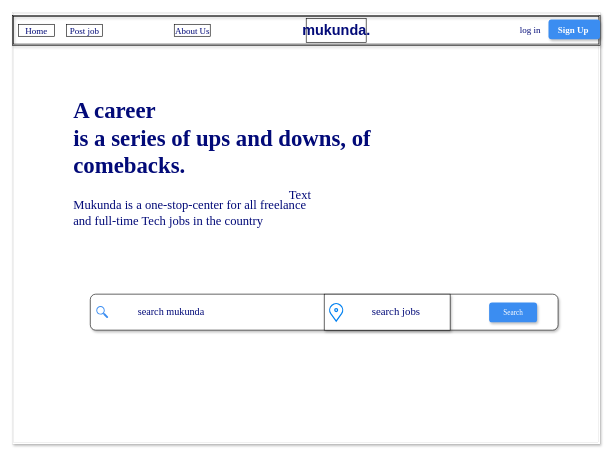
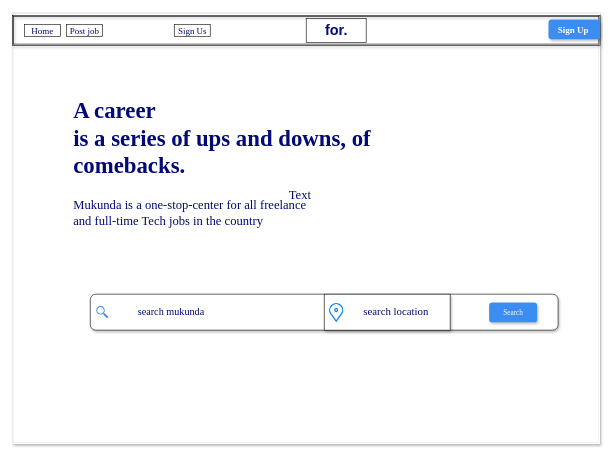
(531, 29) -> none
(36, 30) -> (42, 30)
(193, 30) -> (193, 30)
(337, 30) -> (337, 30)
(396, 312) -> (396, 312)
